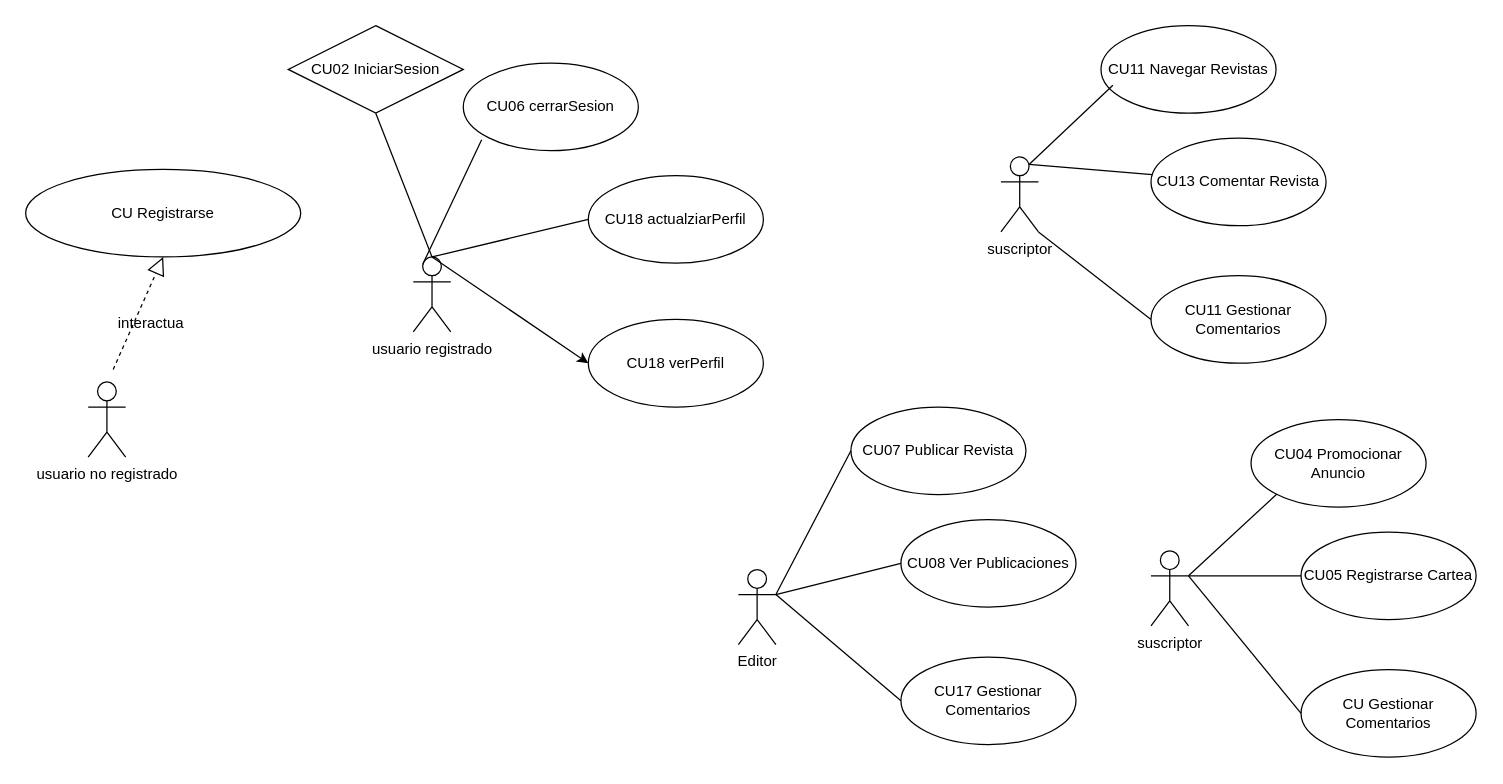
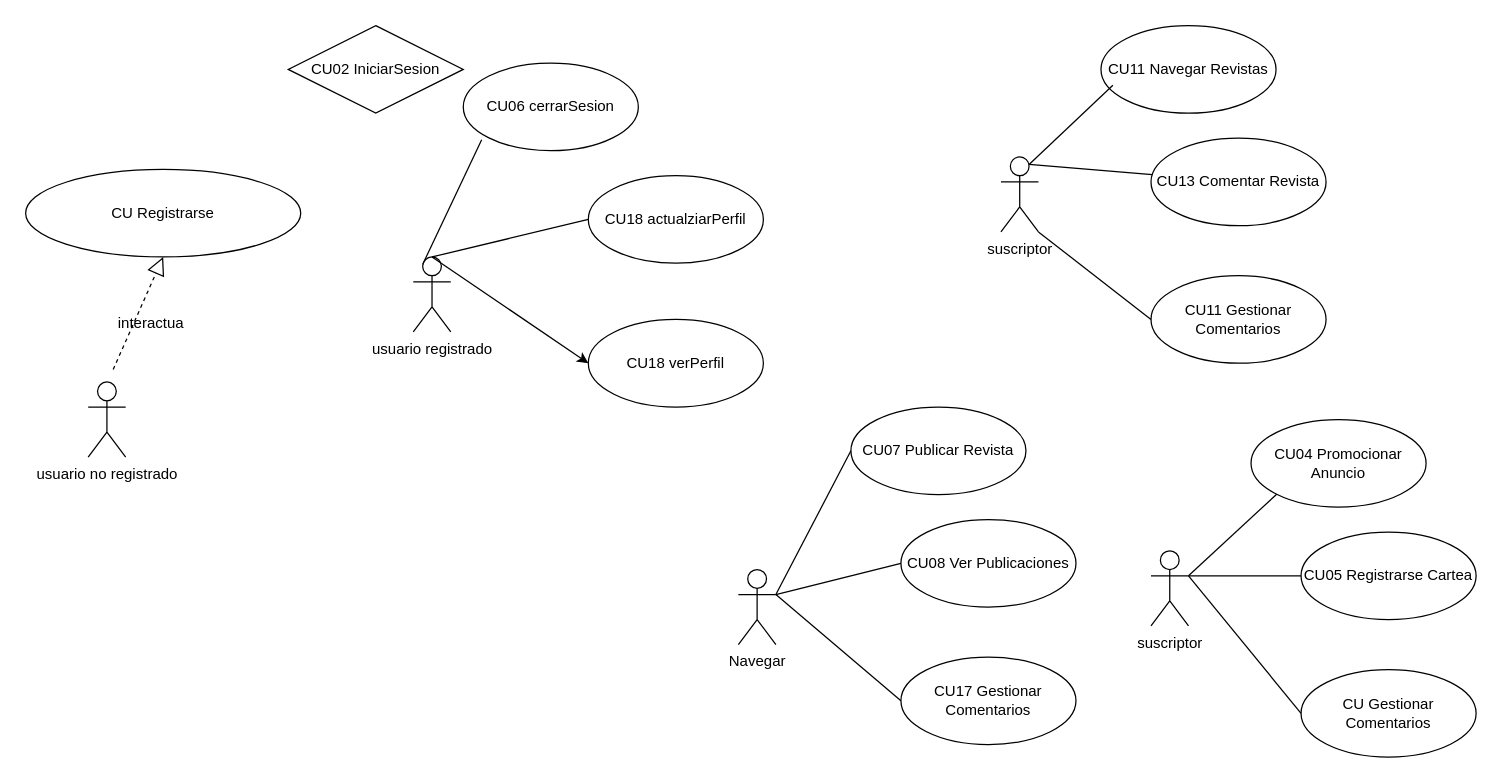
(403, 184) -> none
(758, 662) -> (758, 662)
